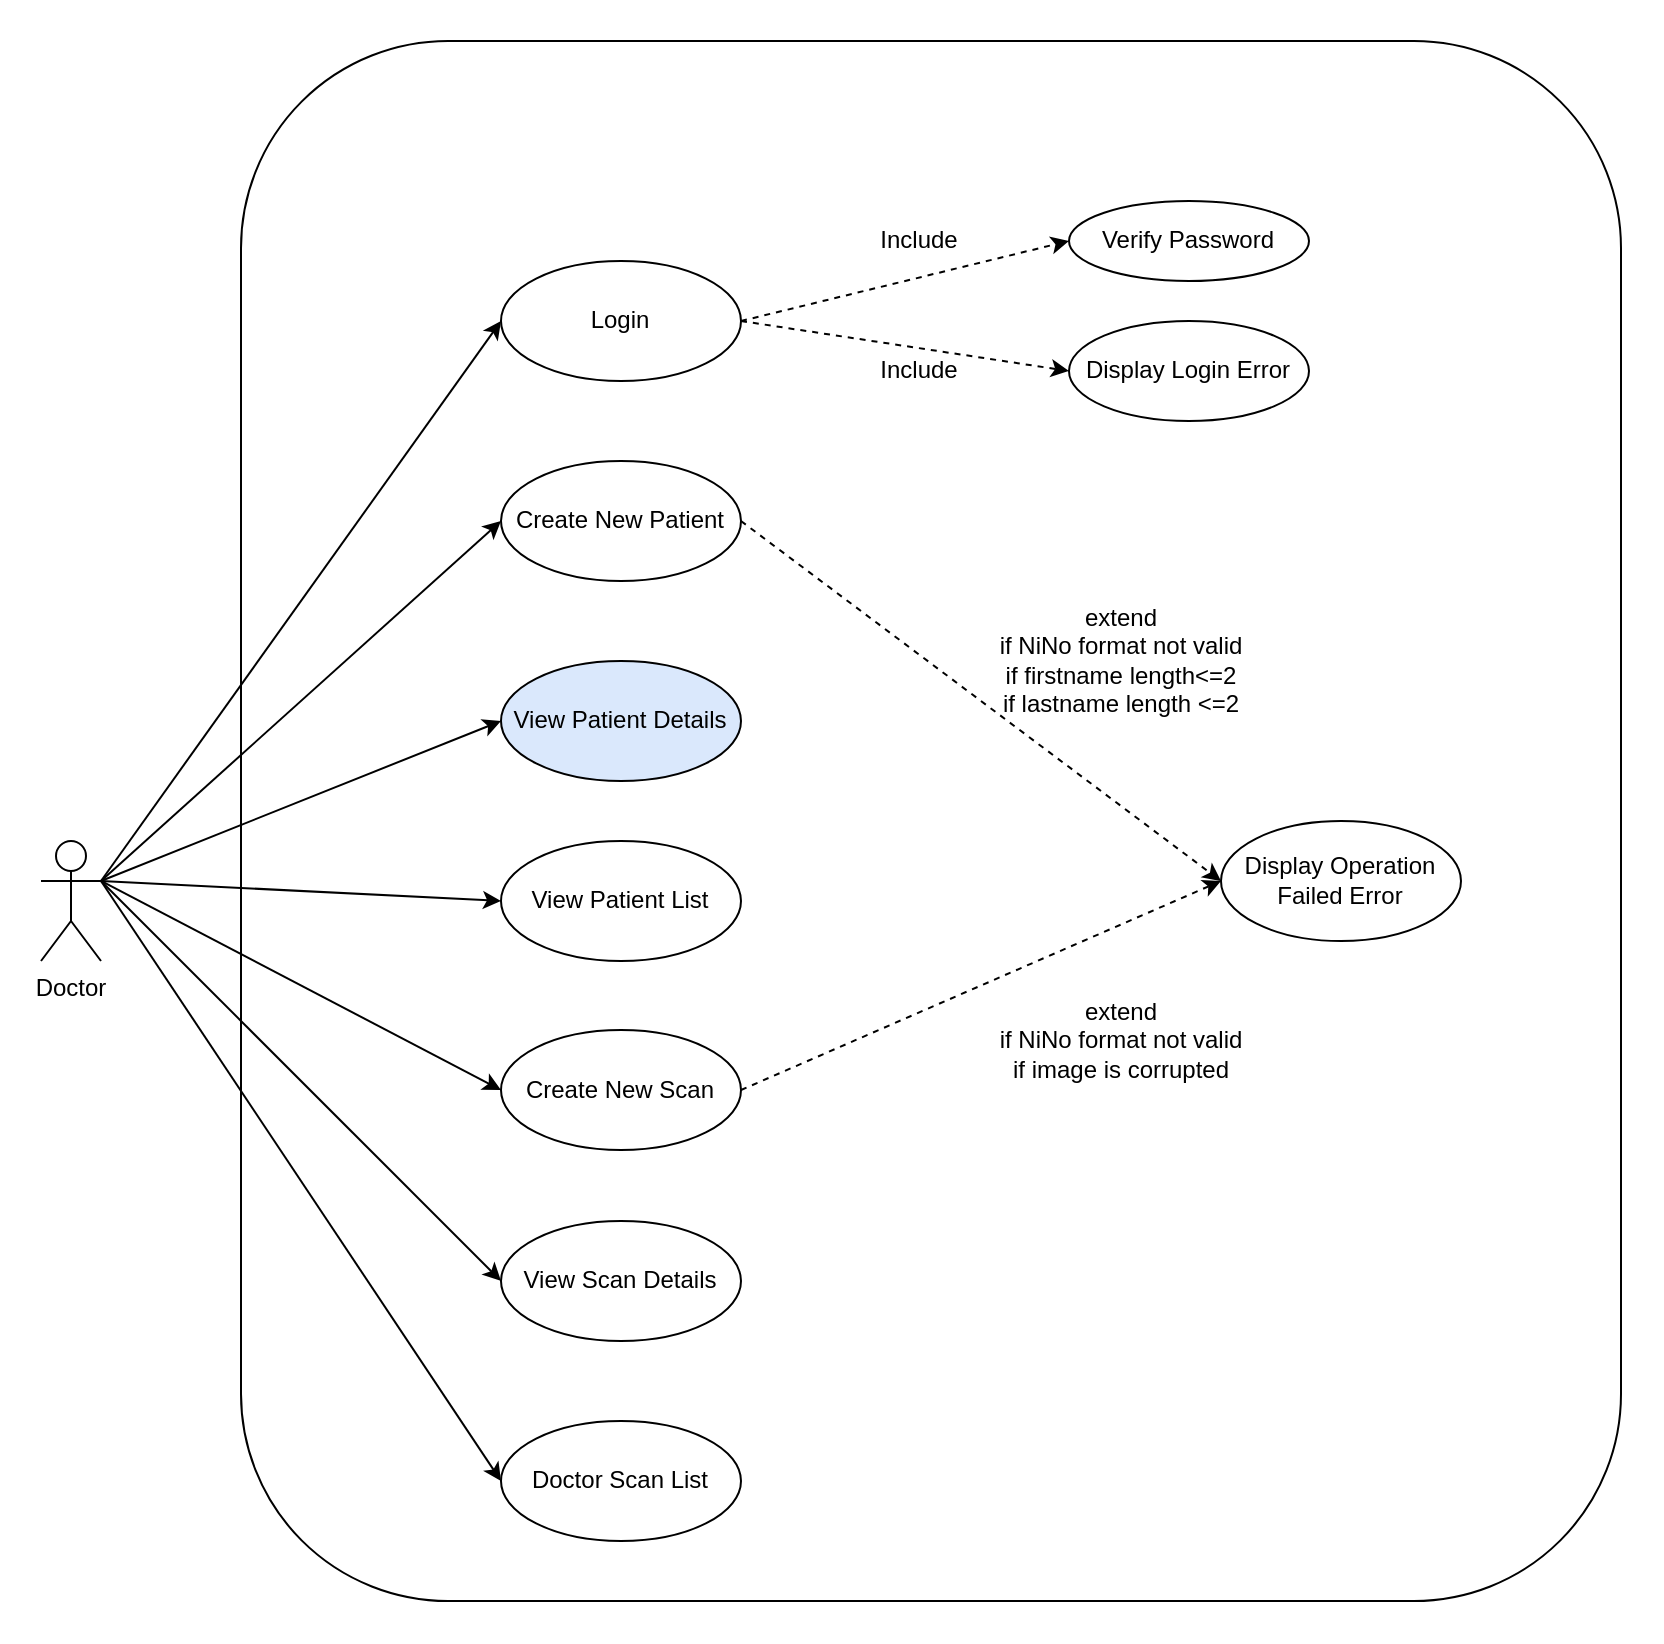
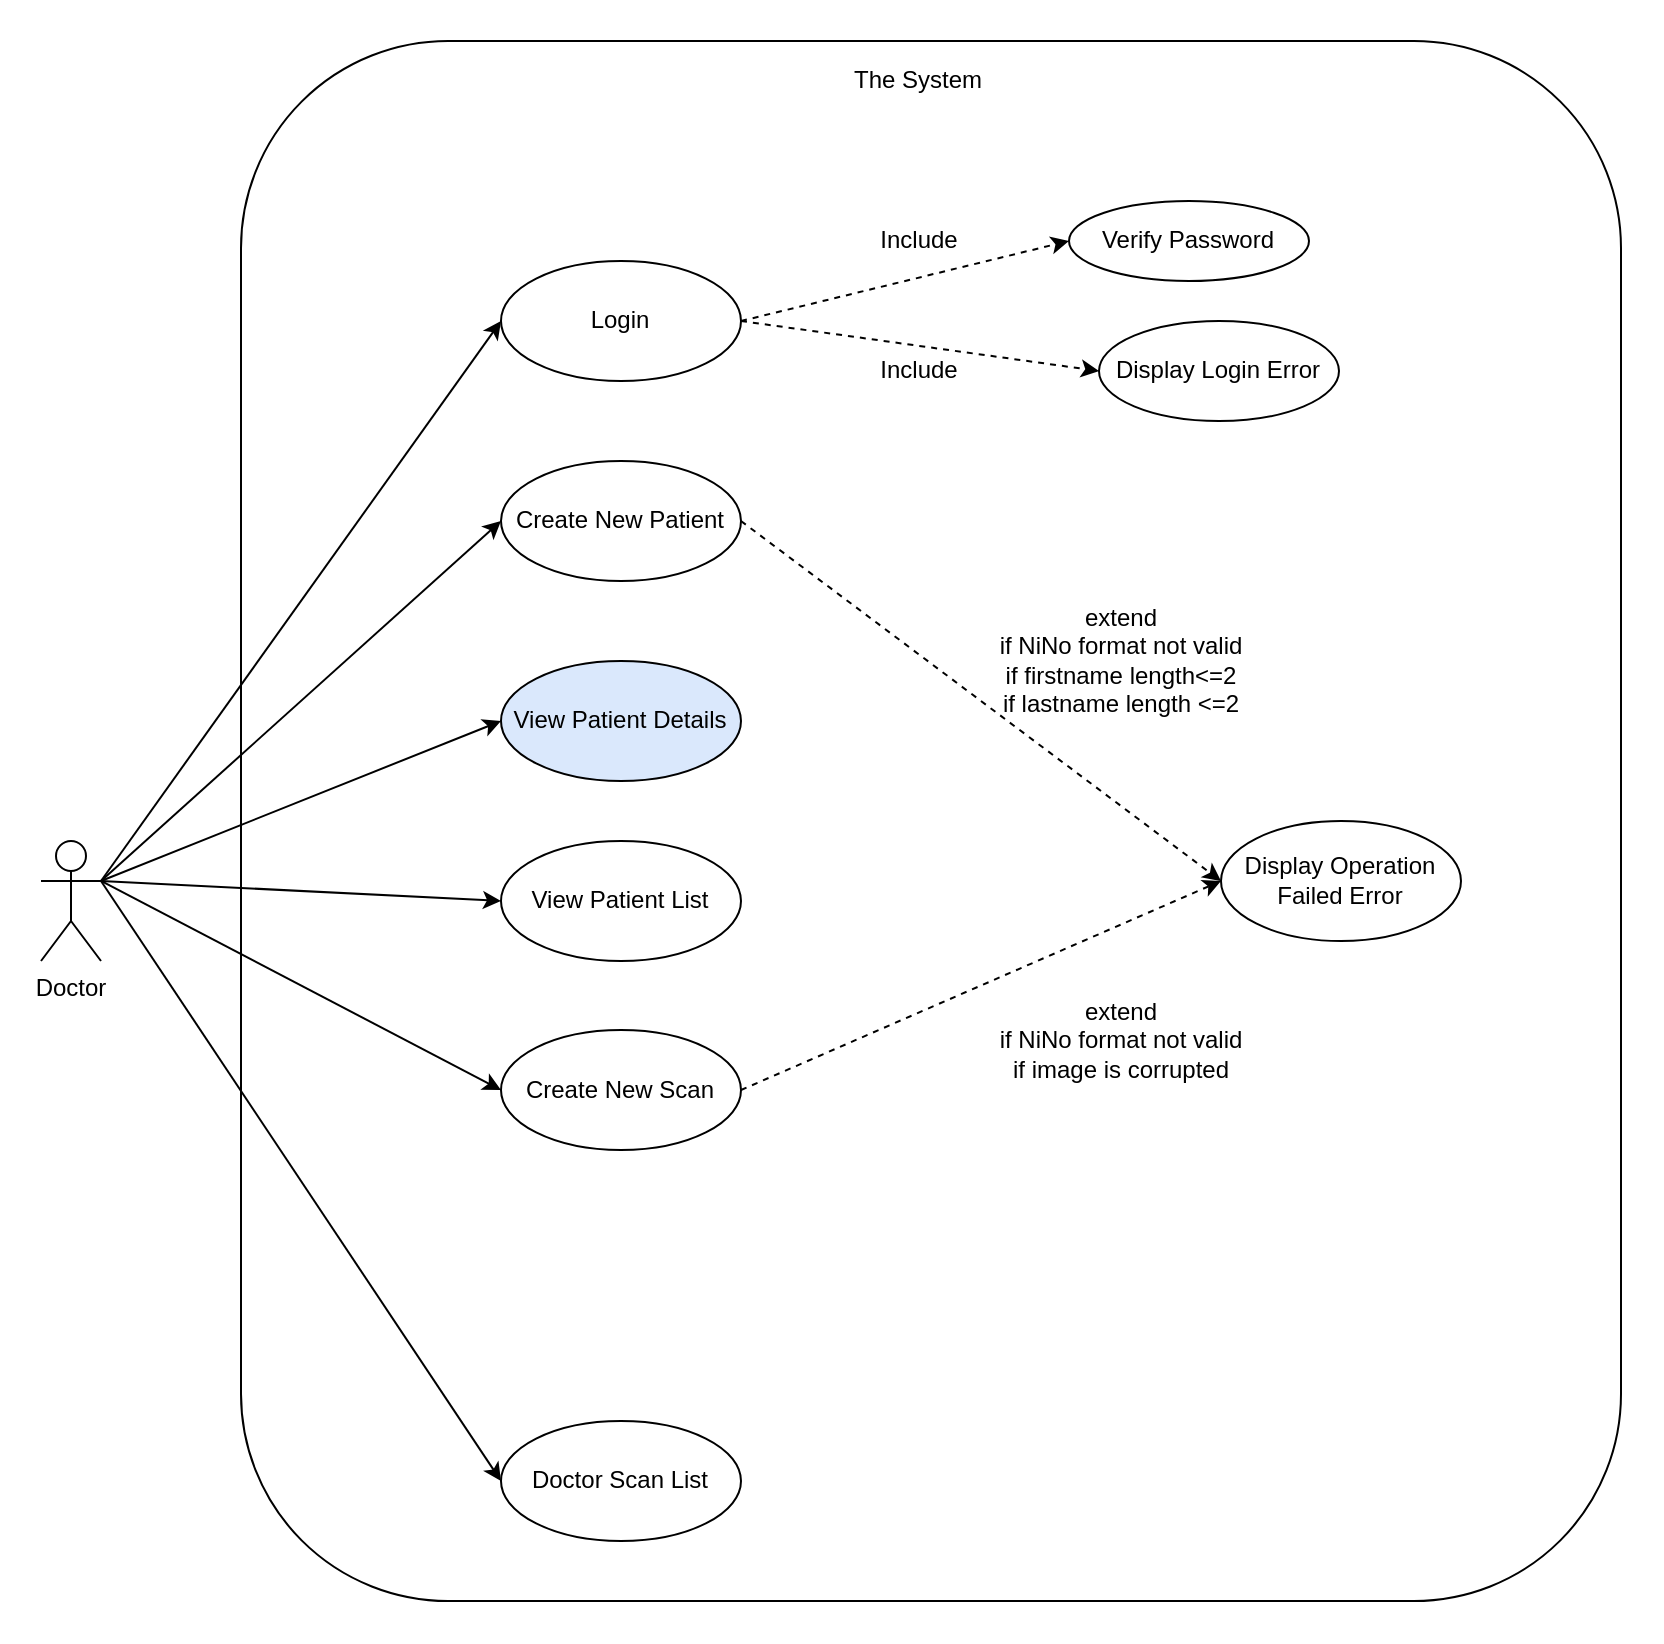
none -> (919, 81)
(1189, 371) -> (1219, 371)
(302, 1082) -> none
(621, 1281) -> none
